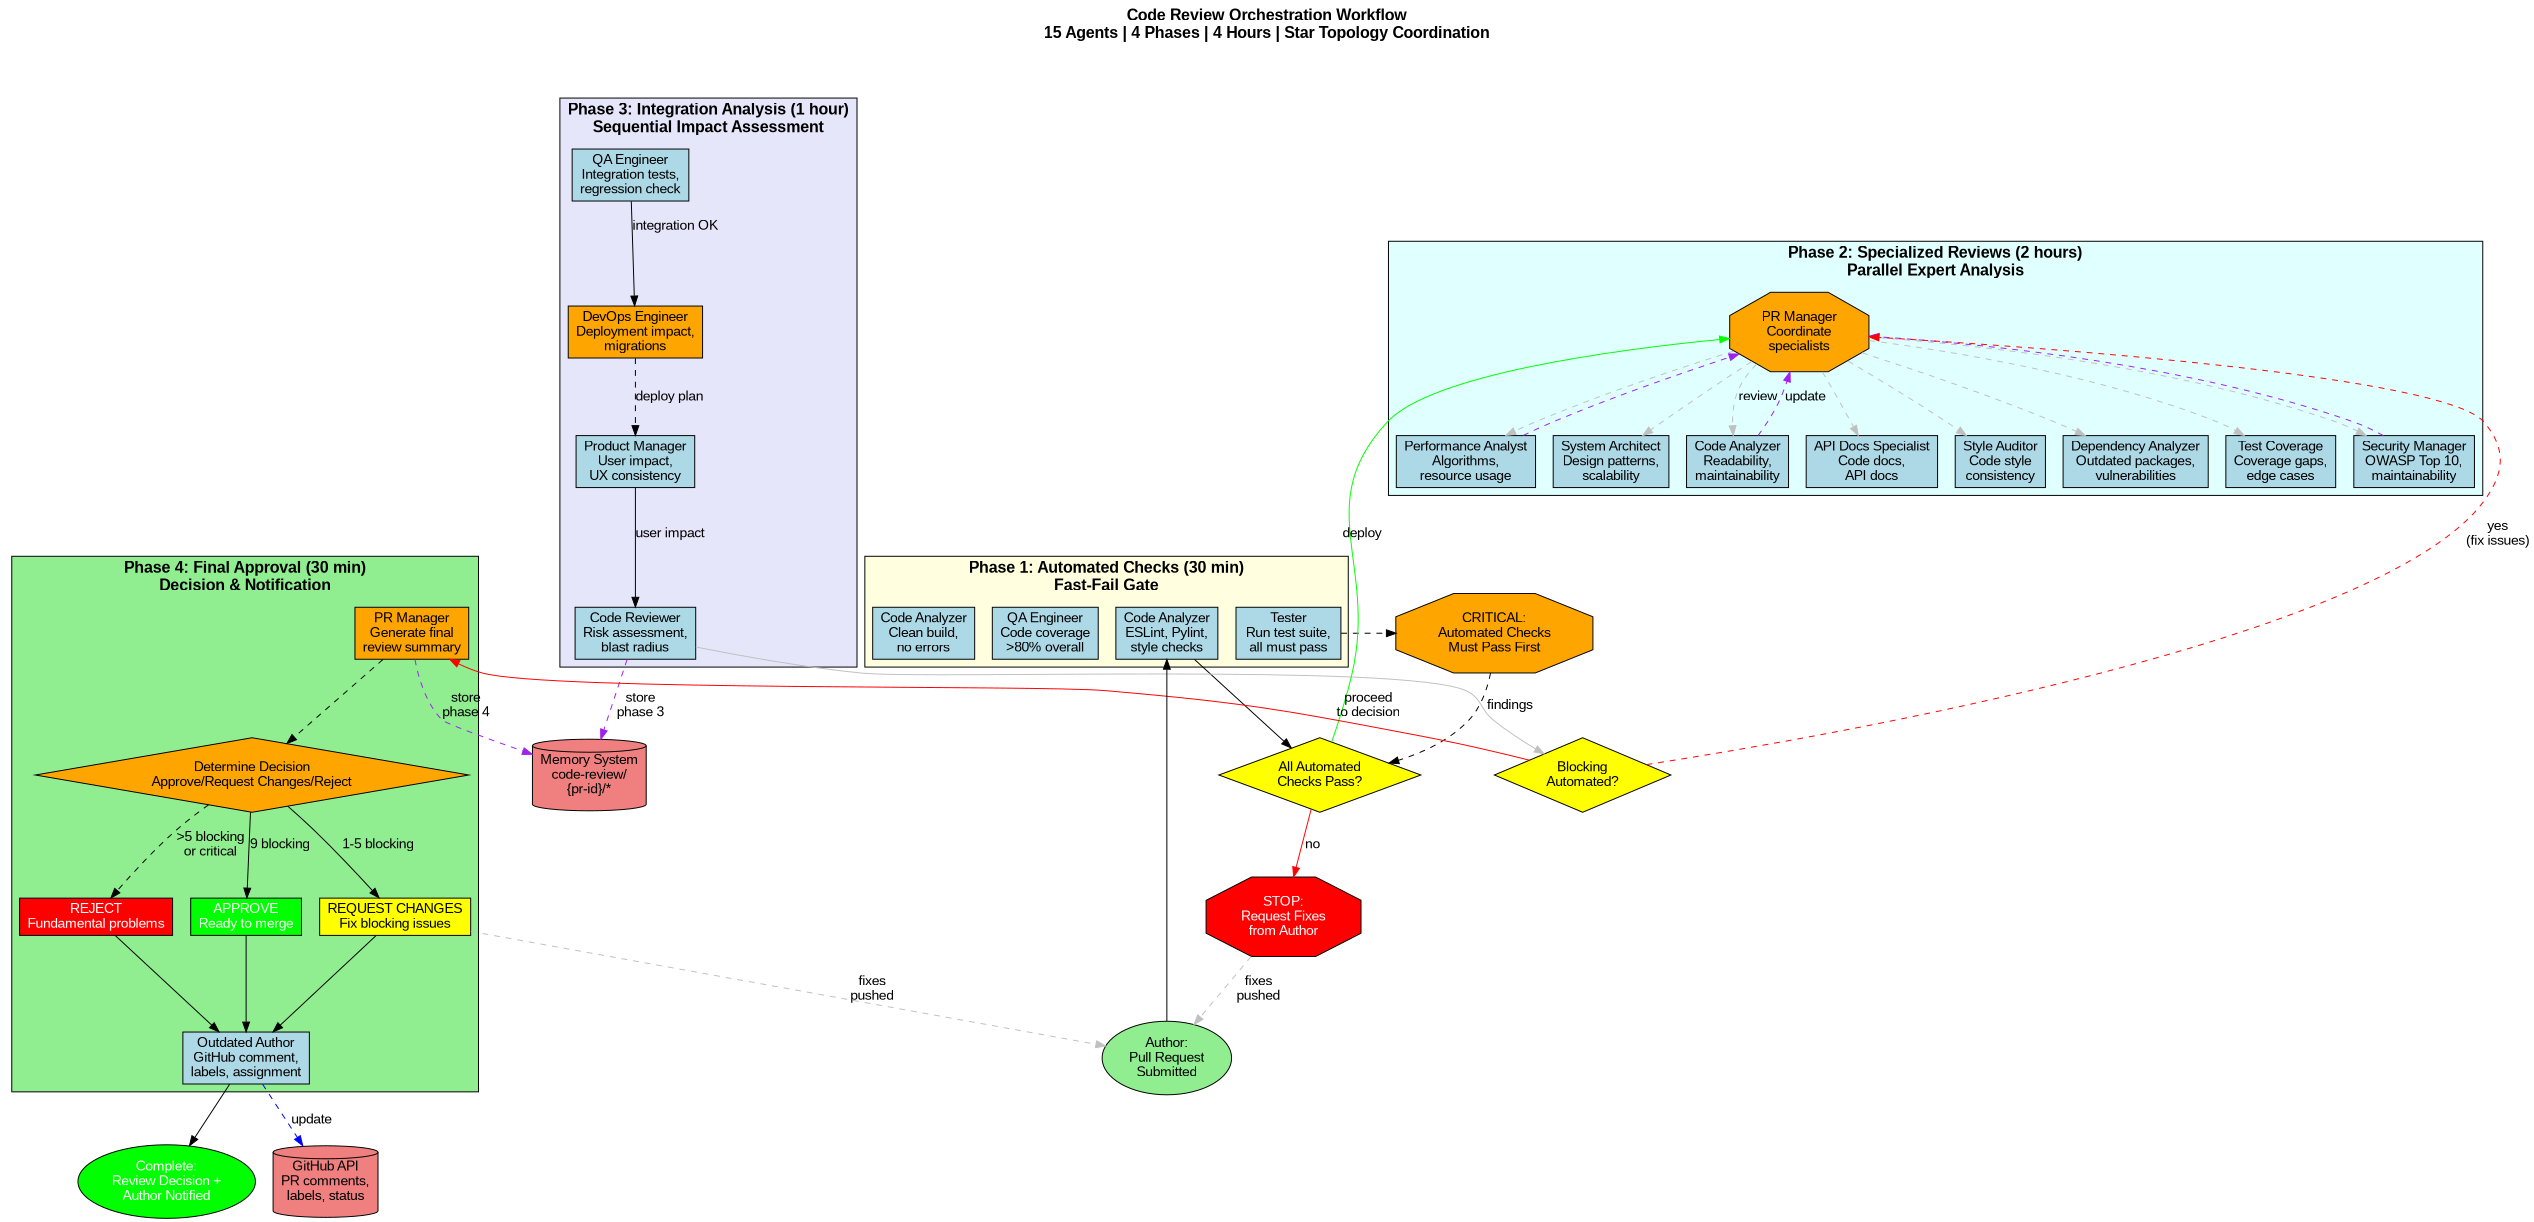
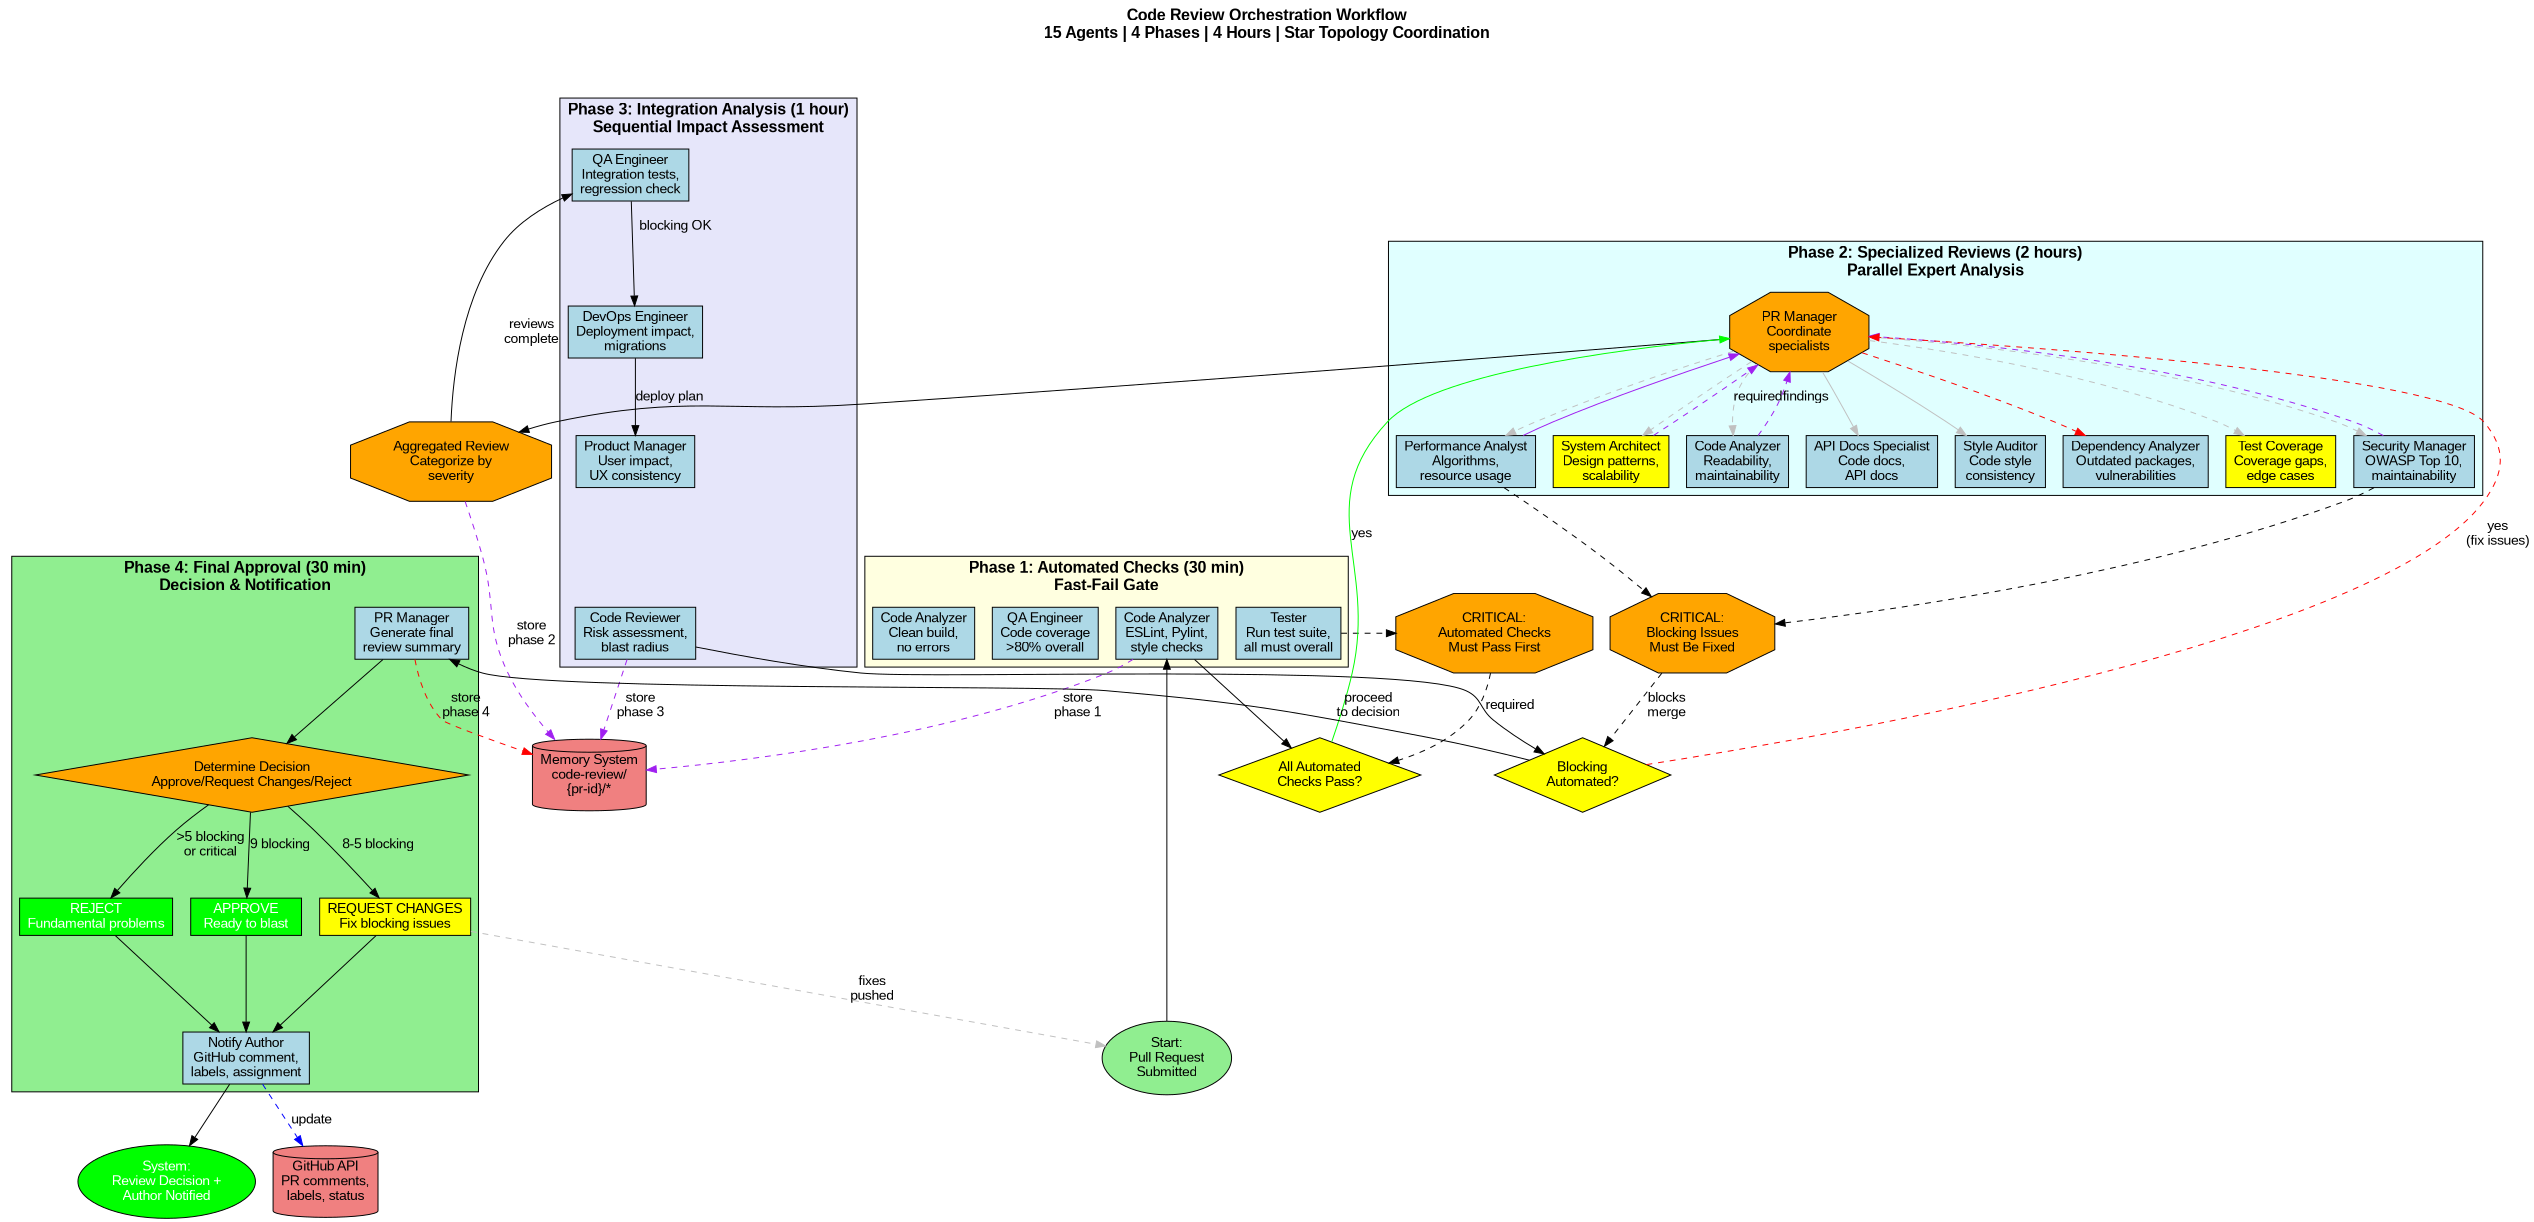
(676, 226) -> (676, 226)
(635, 332) -> (635, 332)
(1970, 390) -> (1970, 390)
(635, 392) -> (635, 392)
(1625, 394) -> (1625, 394)
(1904, 395) -> (1904, 395)
(1758, 397) -> (1758, 397)
(1806, 397) -> (1806, 397)
(1838, 399) -> (1838, 399)
none -> (1702, 404)
none -> (451, 462)
(1611, 462) -> (1611, 462)
(2281, 462) -> (2281, 462)
(1362, 534) -> (1362, 534)
(635, 542) -> none
(412, 633) -> (412, 633)
(1288, 633) -> (1288, 633)
none -> (1692, 633)
(1126, 674) -> (1126, 674)
(996, 688) -> (996, 688)
(339, 698) -> (339, 698)
(1510, 705) -> (1510, 705)
(451, 724) -> (451, 724)
none -> (900, 733)
(160, 845) -> (160, 845)
(378, 845) -> (378, 845)
(96, 917) -> (96, 917)
(246, 917) -> (246, 917)
(1284, 917) -> none
(246, 1058) -> (246, 1058)
(1167, 1058) -> (1167, 1058)
(167, 1182) -> (167, 1182)
